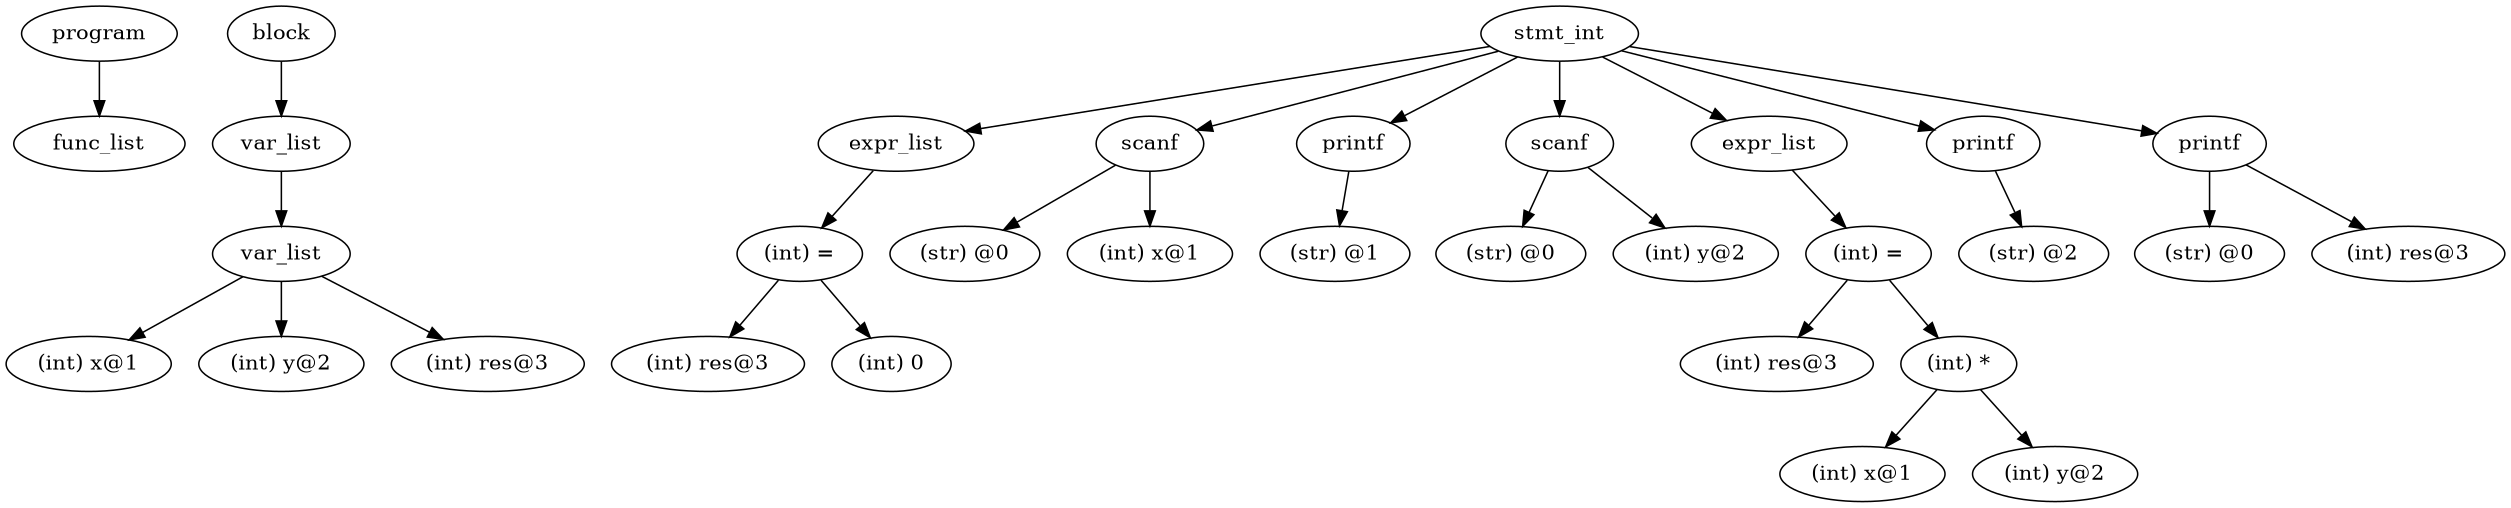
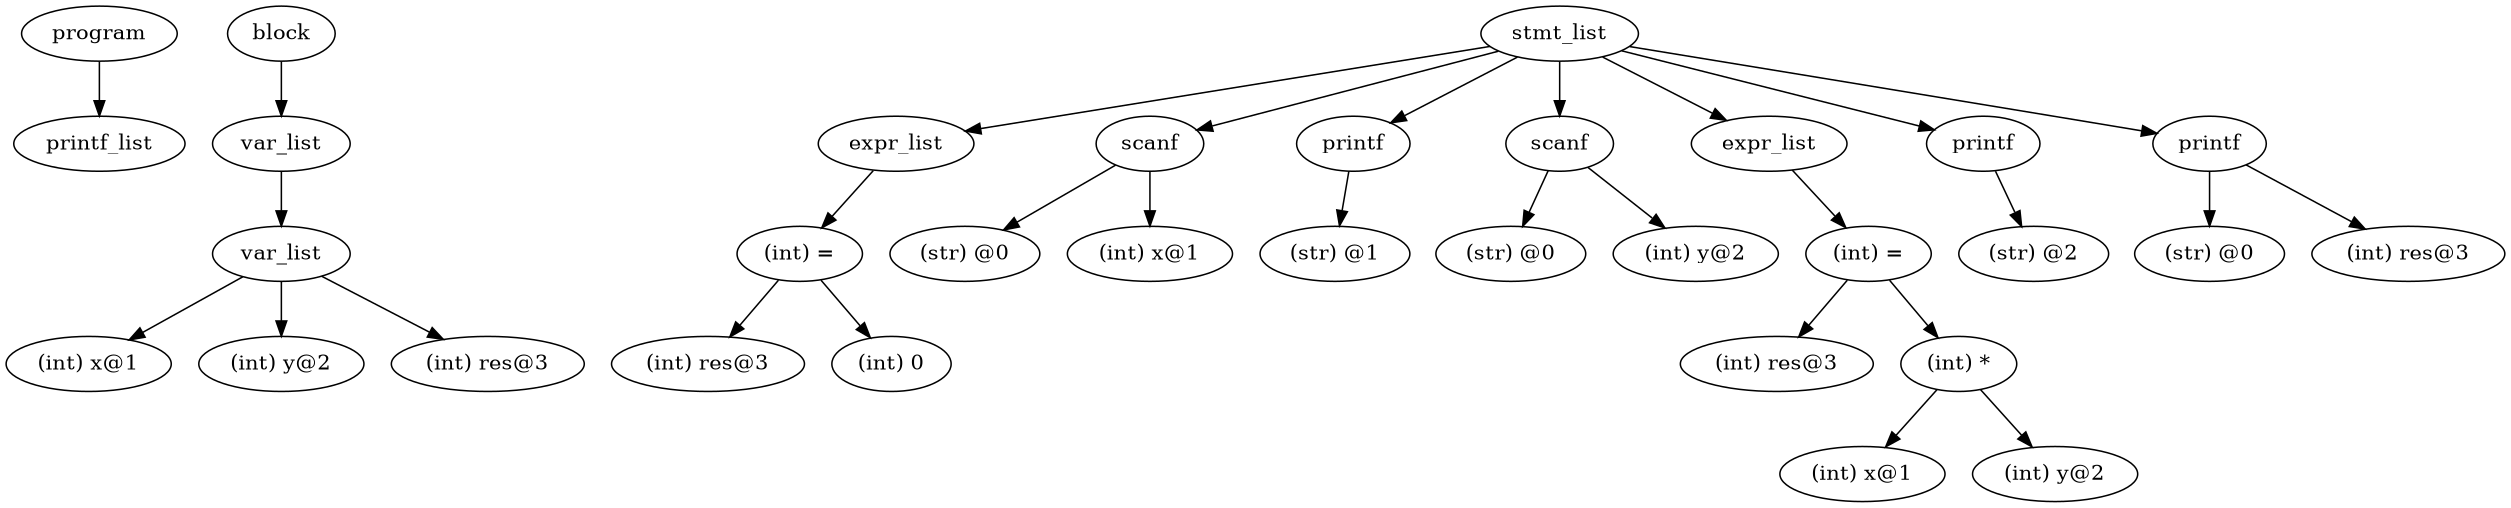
(1560, 34) -> (1560, 34)
(99, 144) -> (99, 144)
